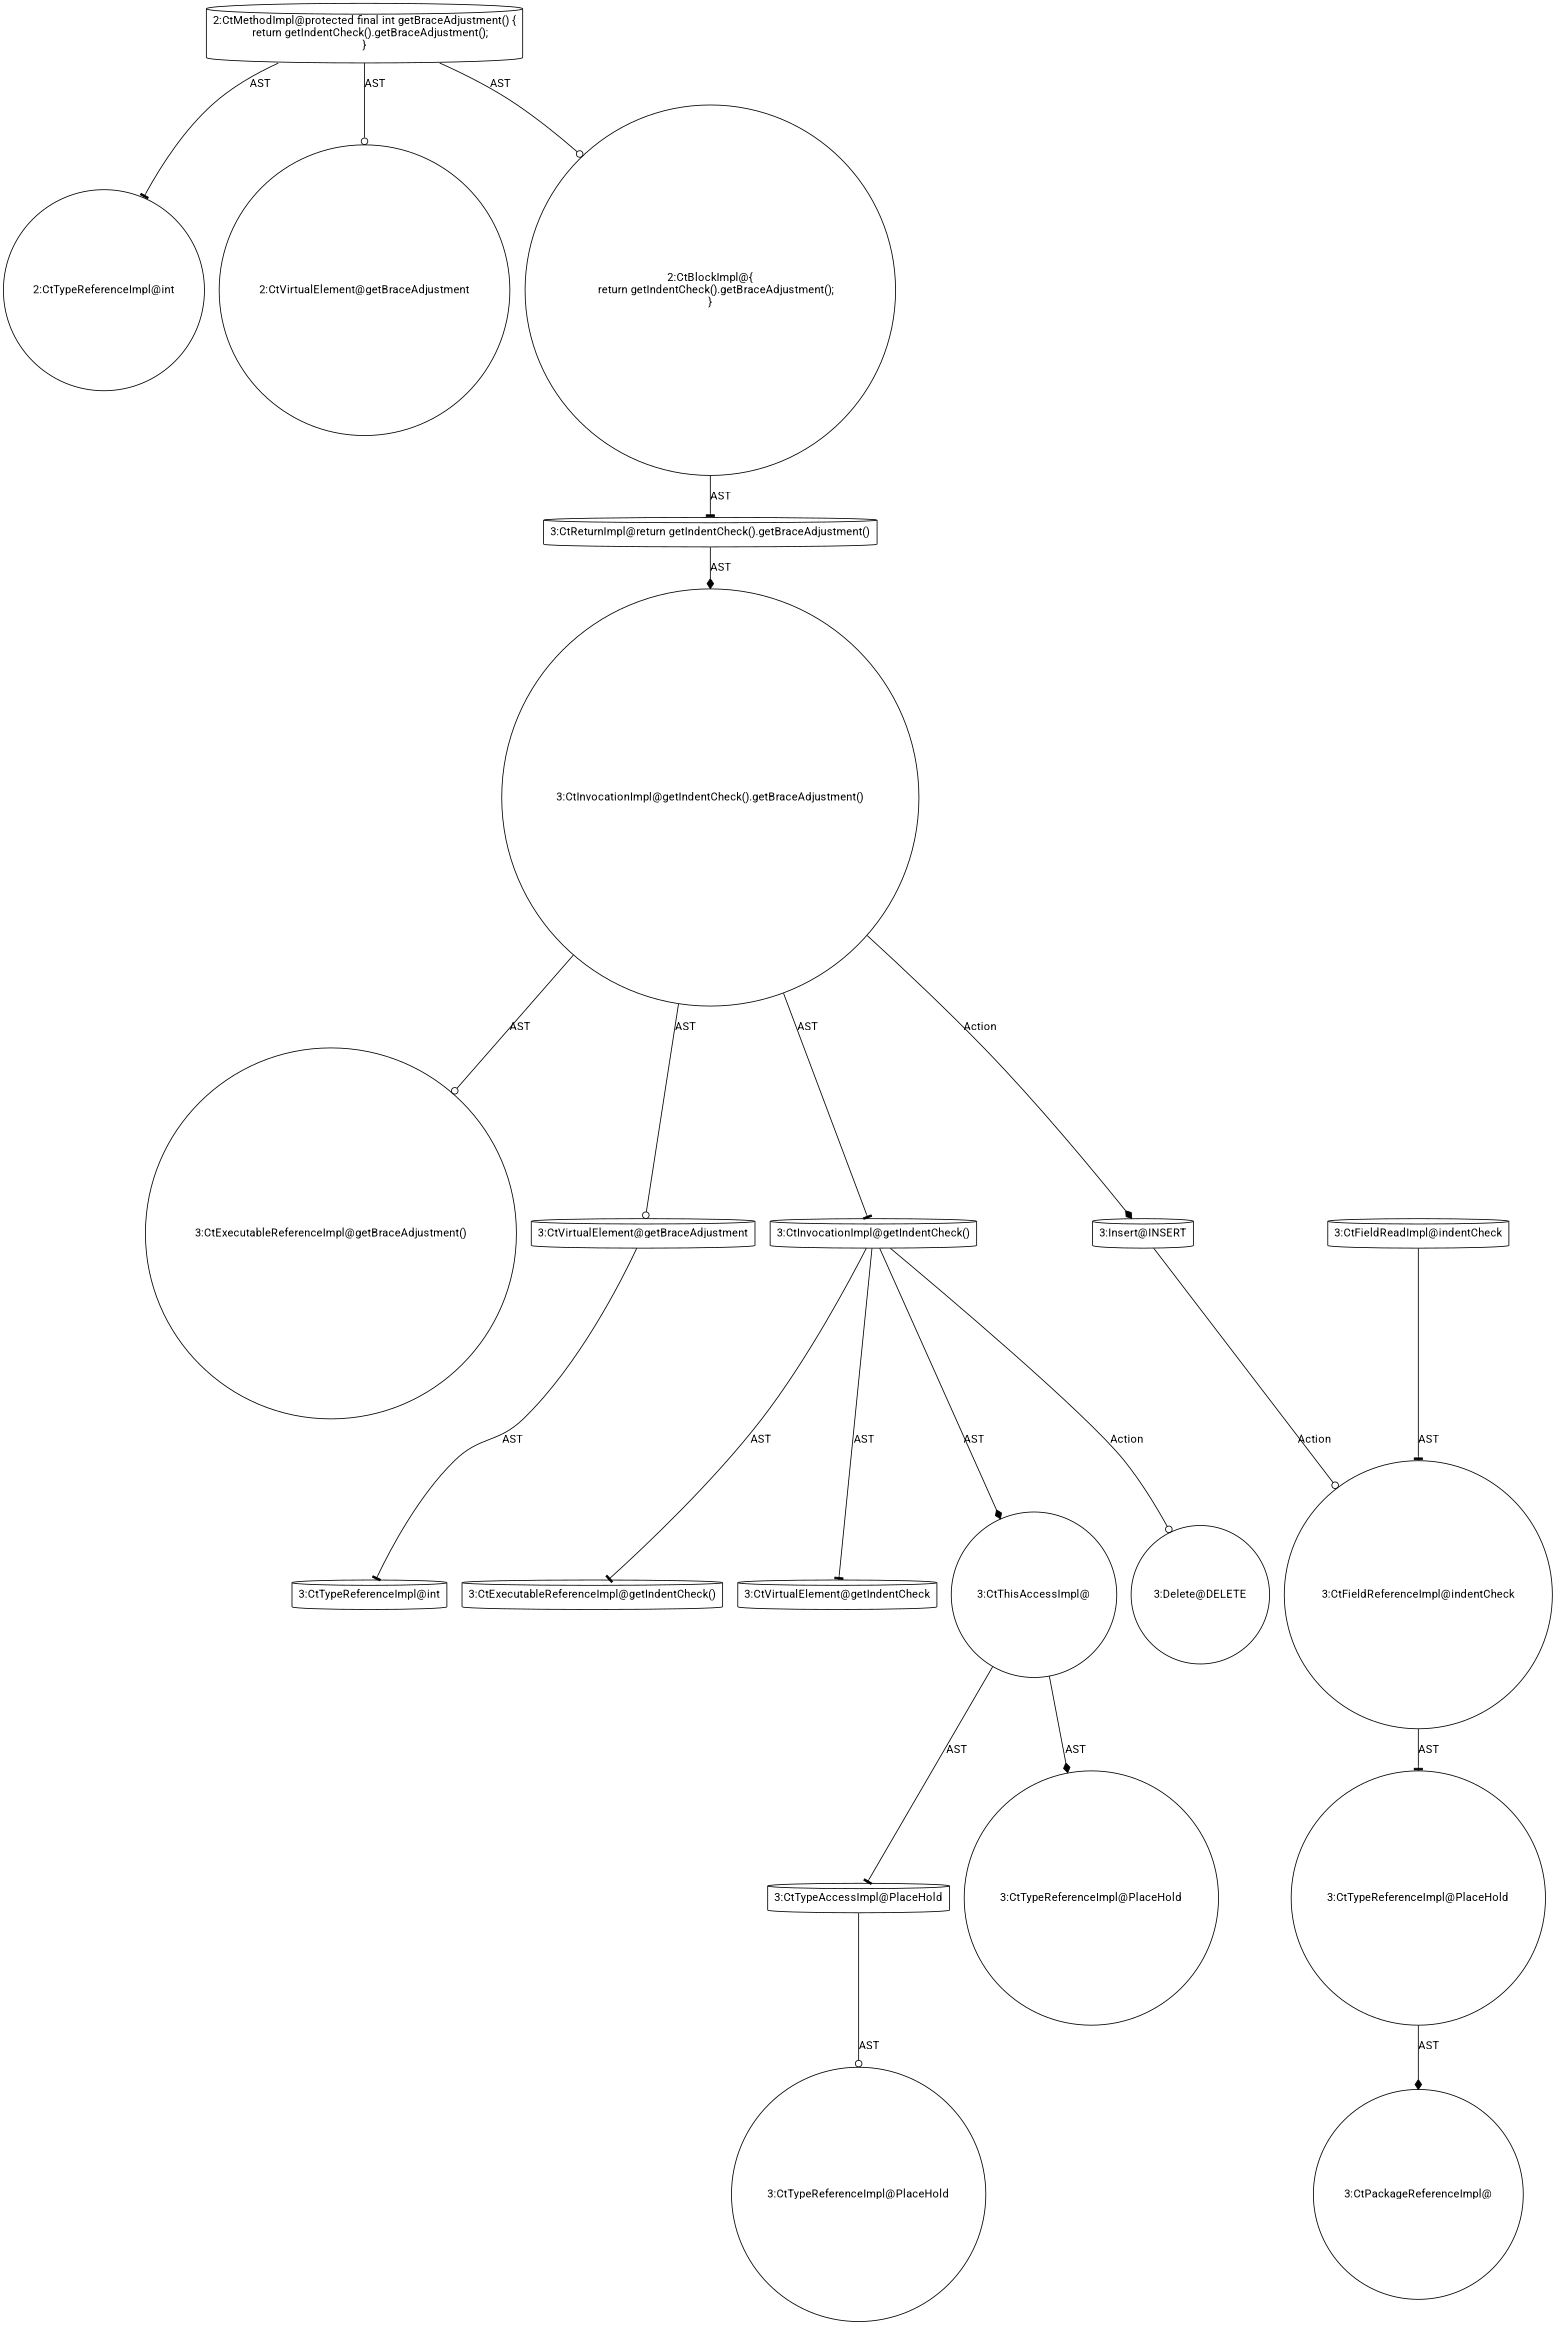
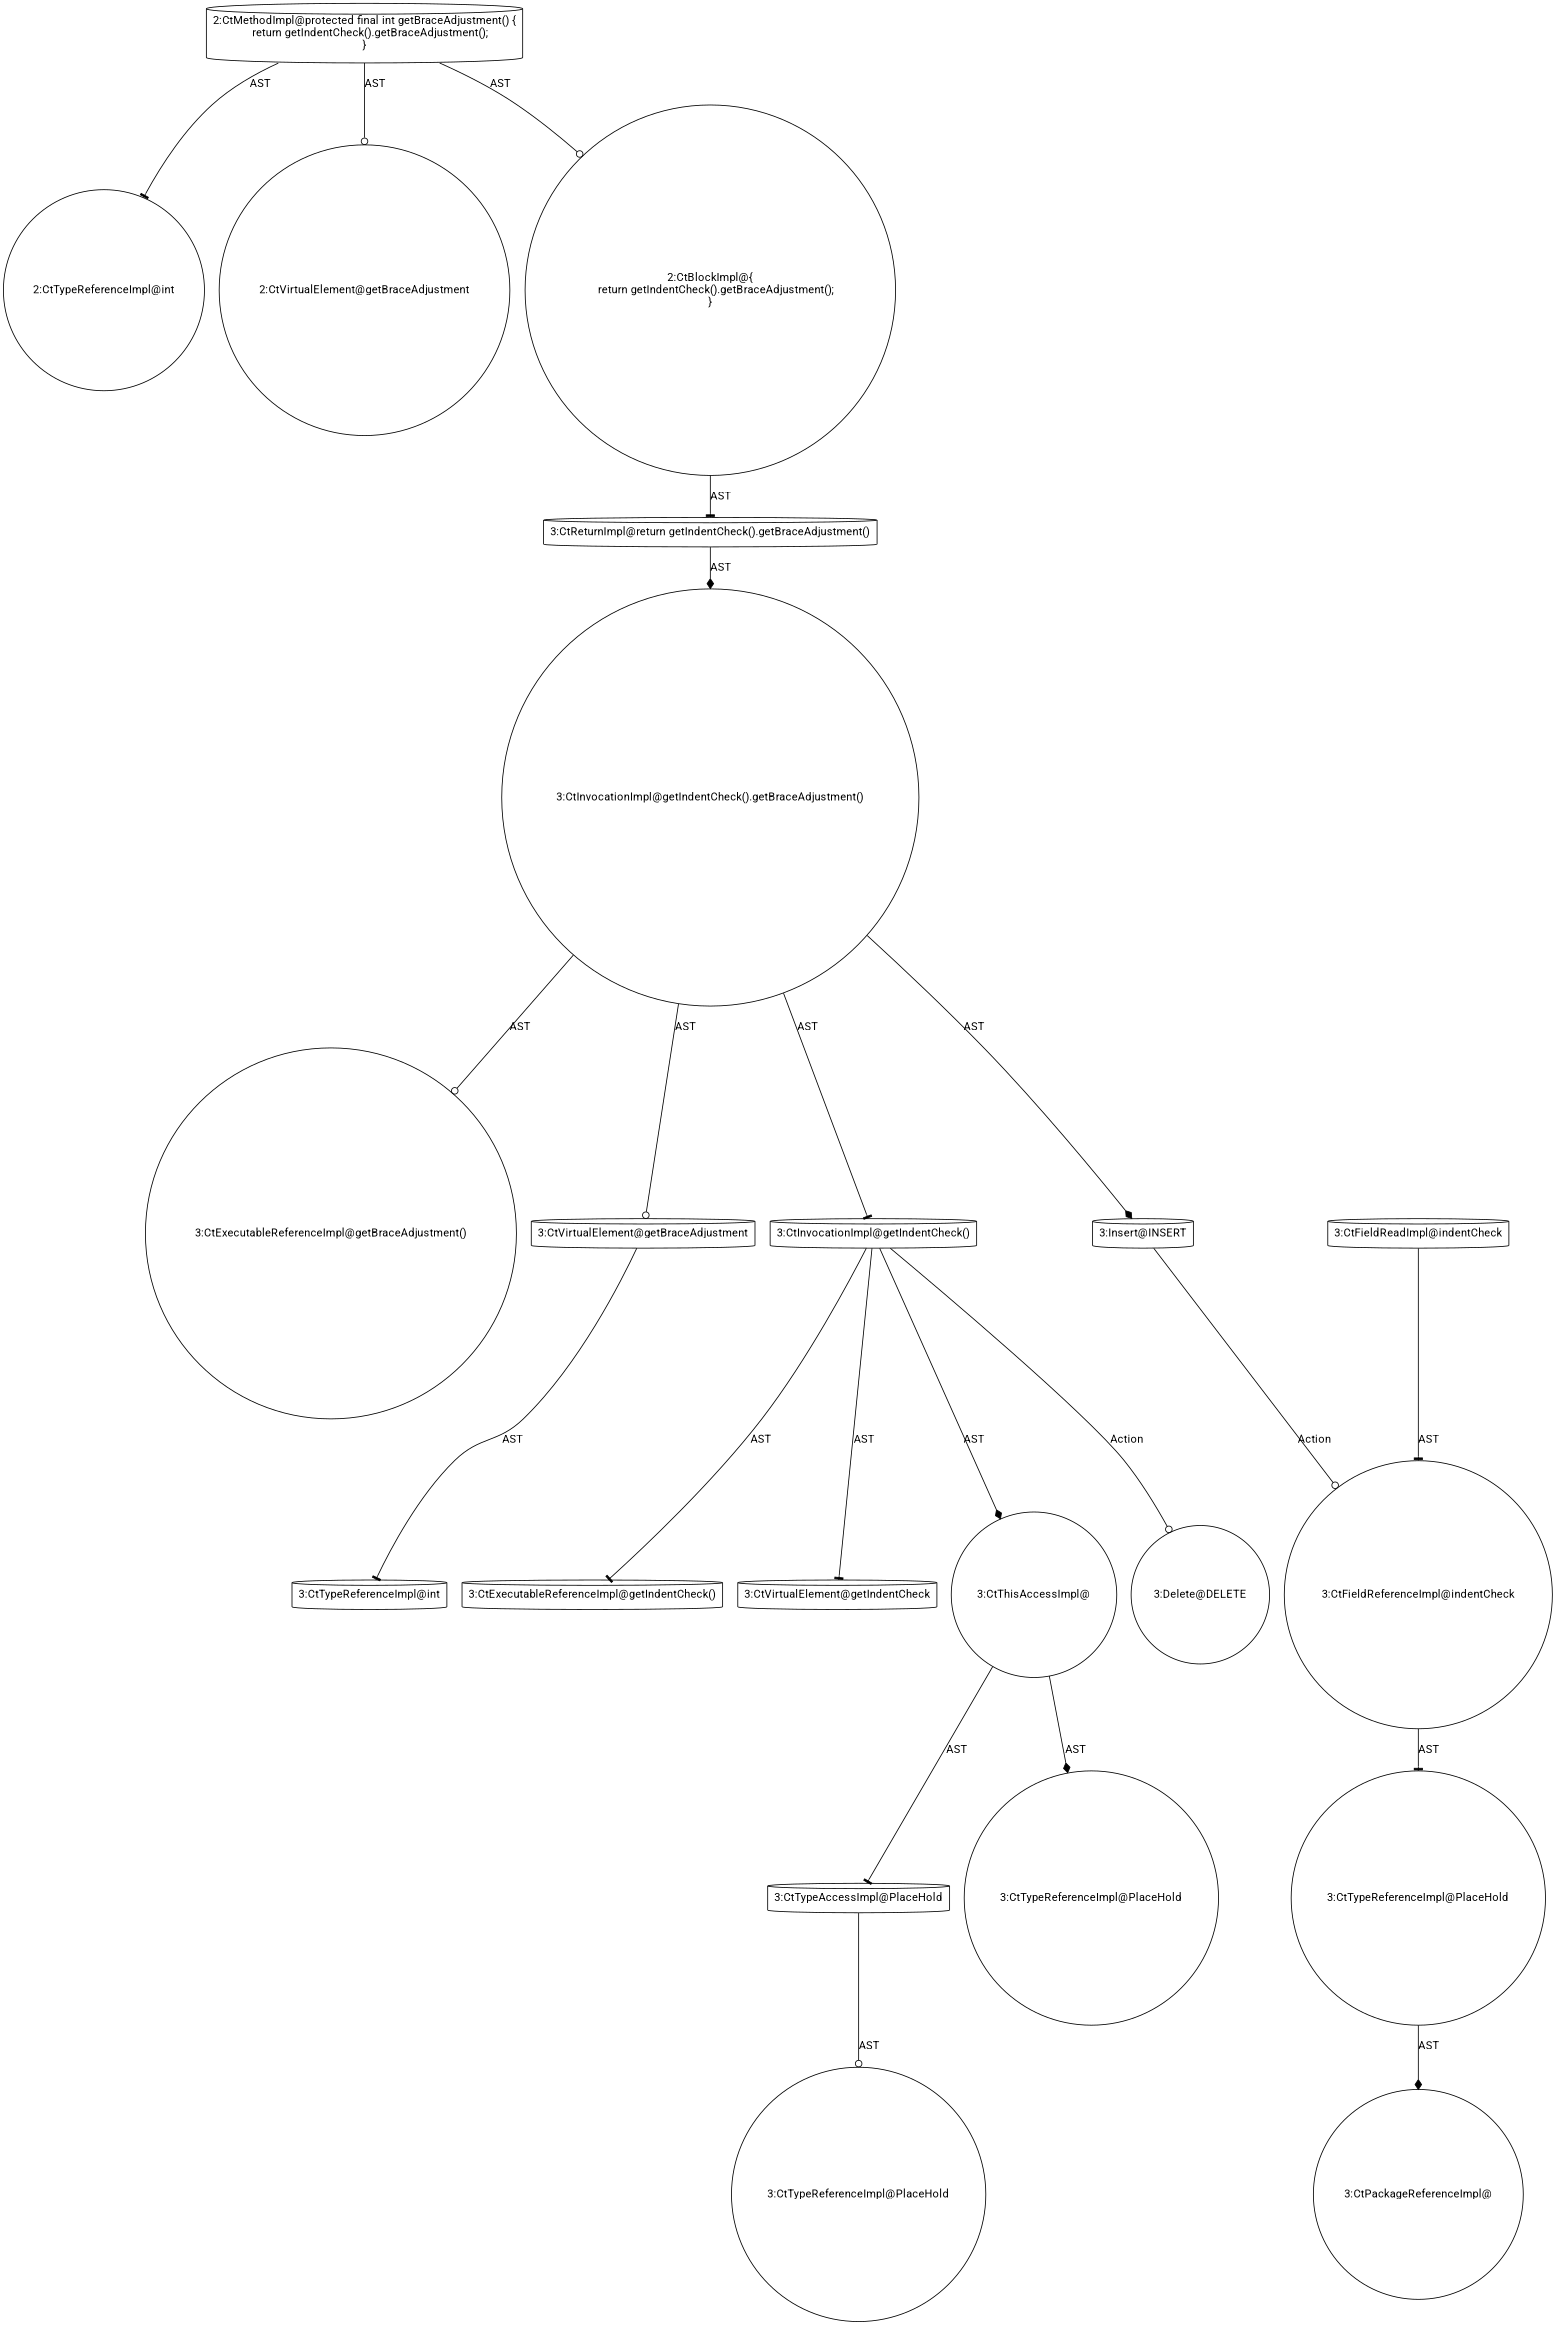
(980, 1027) -> (974, 1027)
